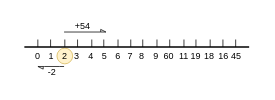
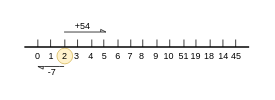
(169, 56) -> (169, 56)
(184, 56) -> (184, 56)
(224, 56) -> (224, 56)
(52, 72) -> (52, 72)
